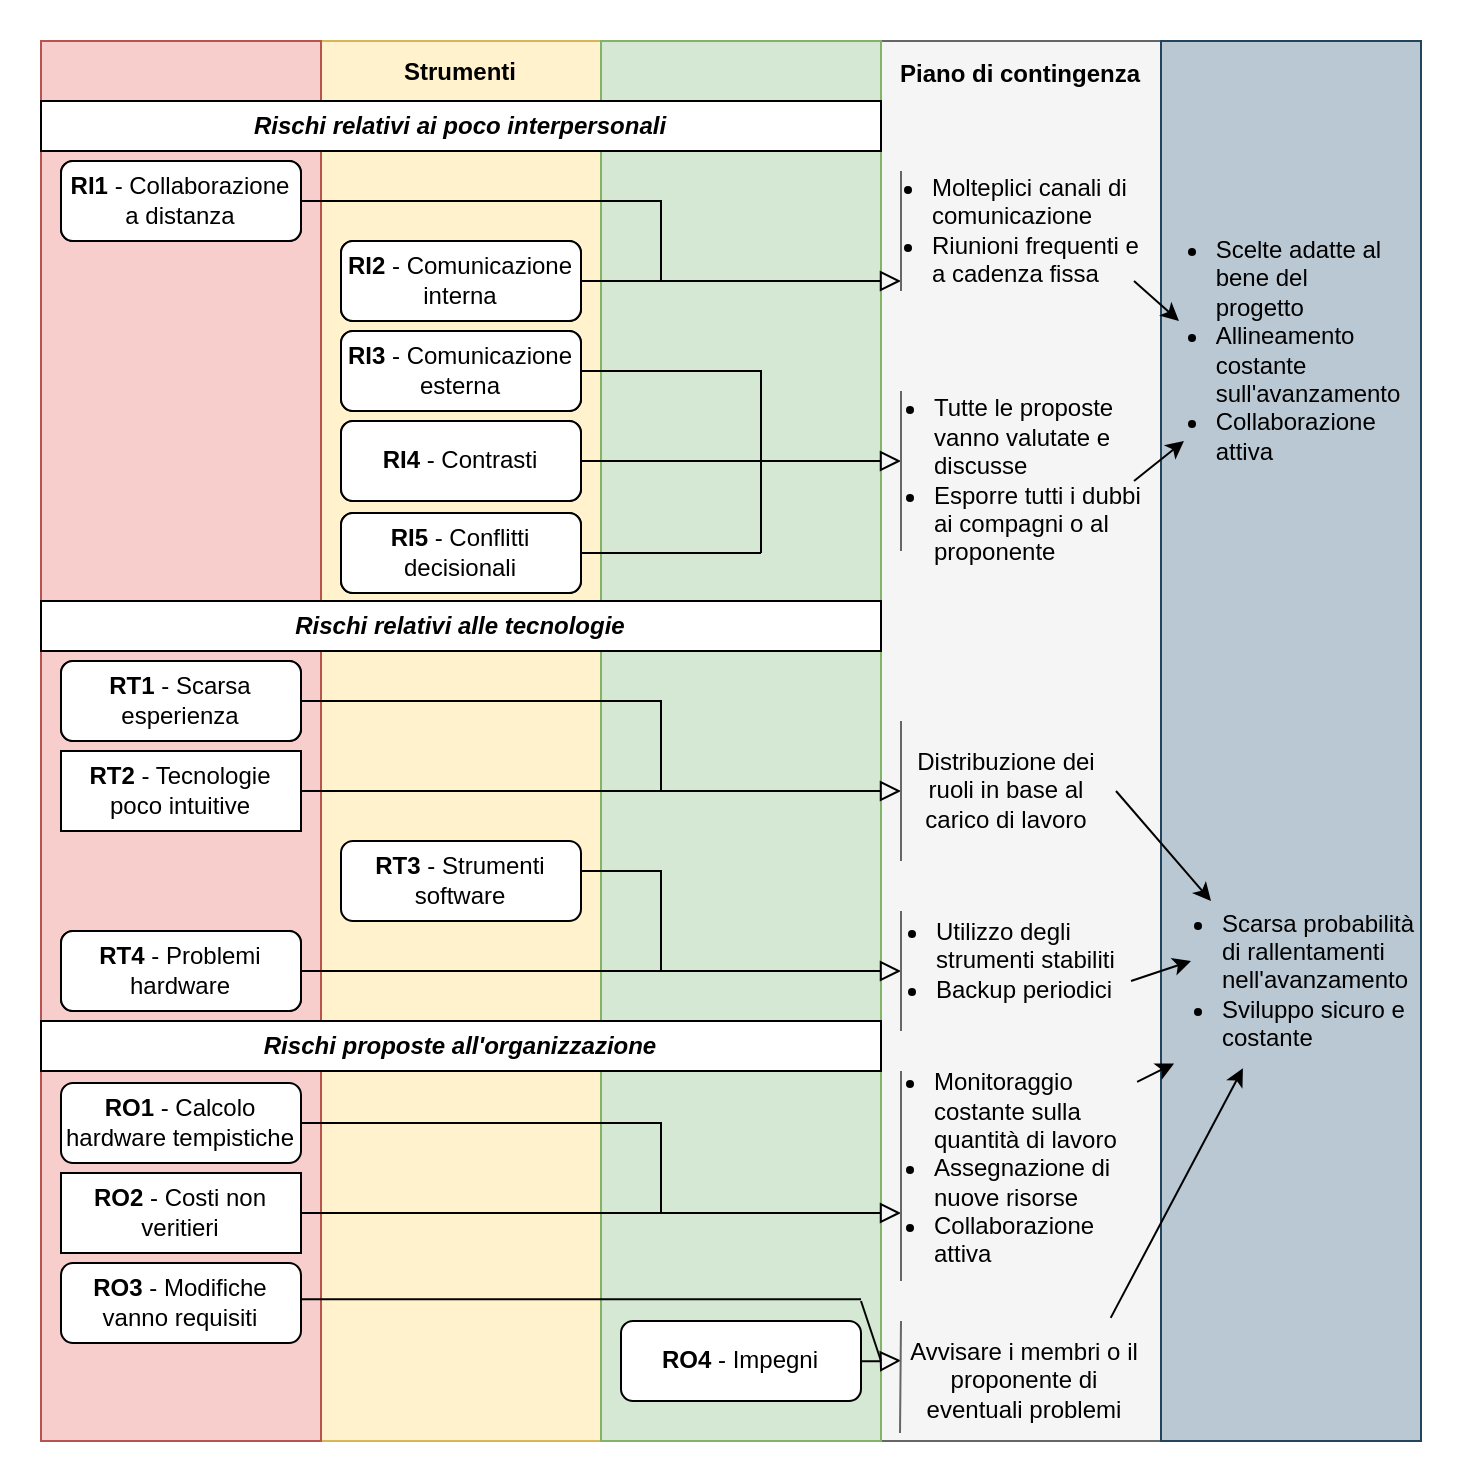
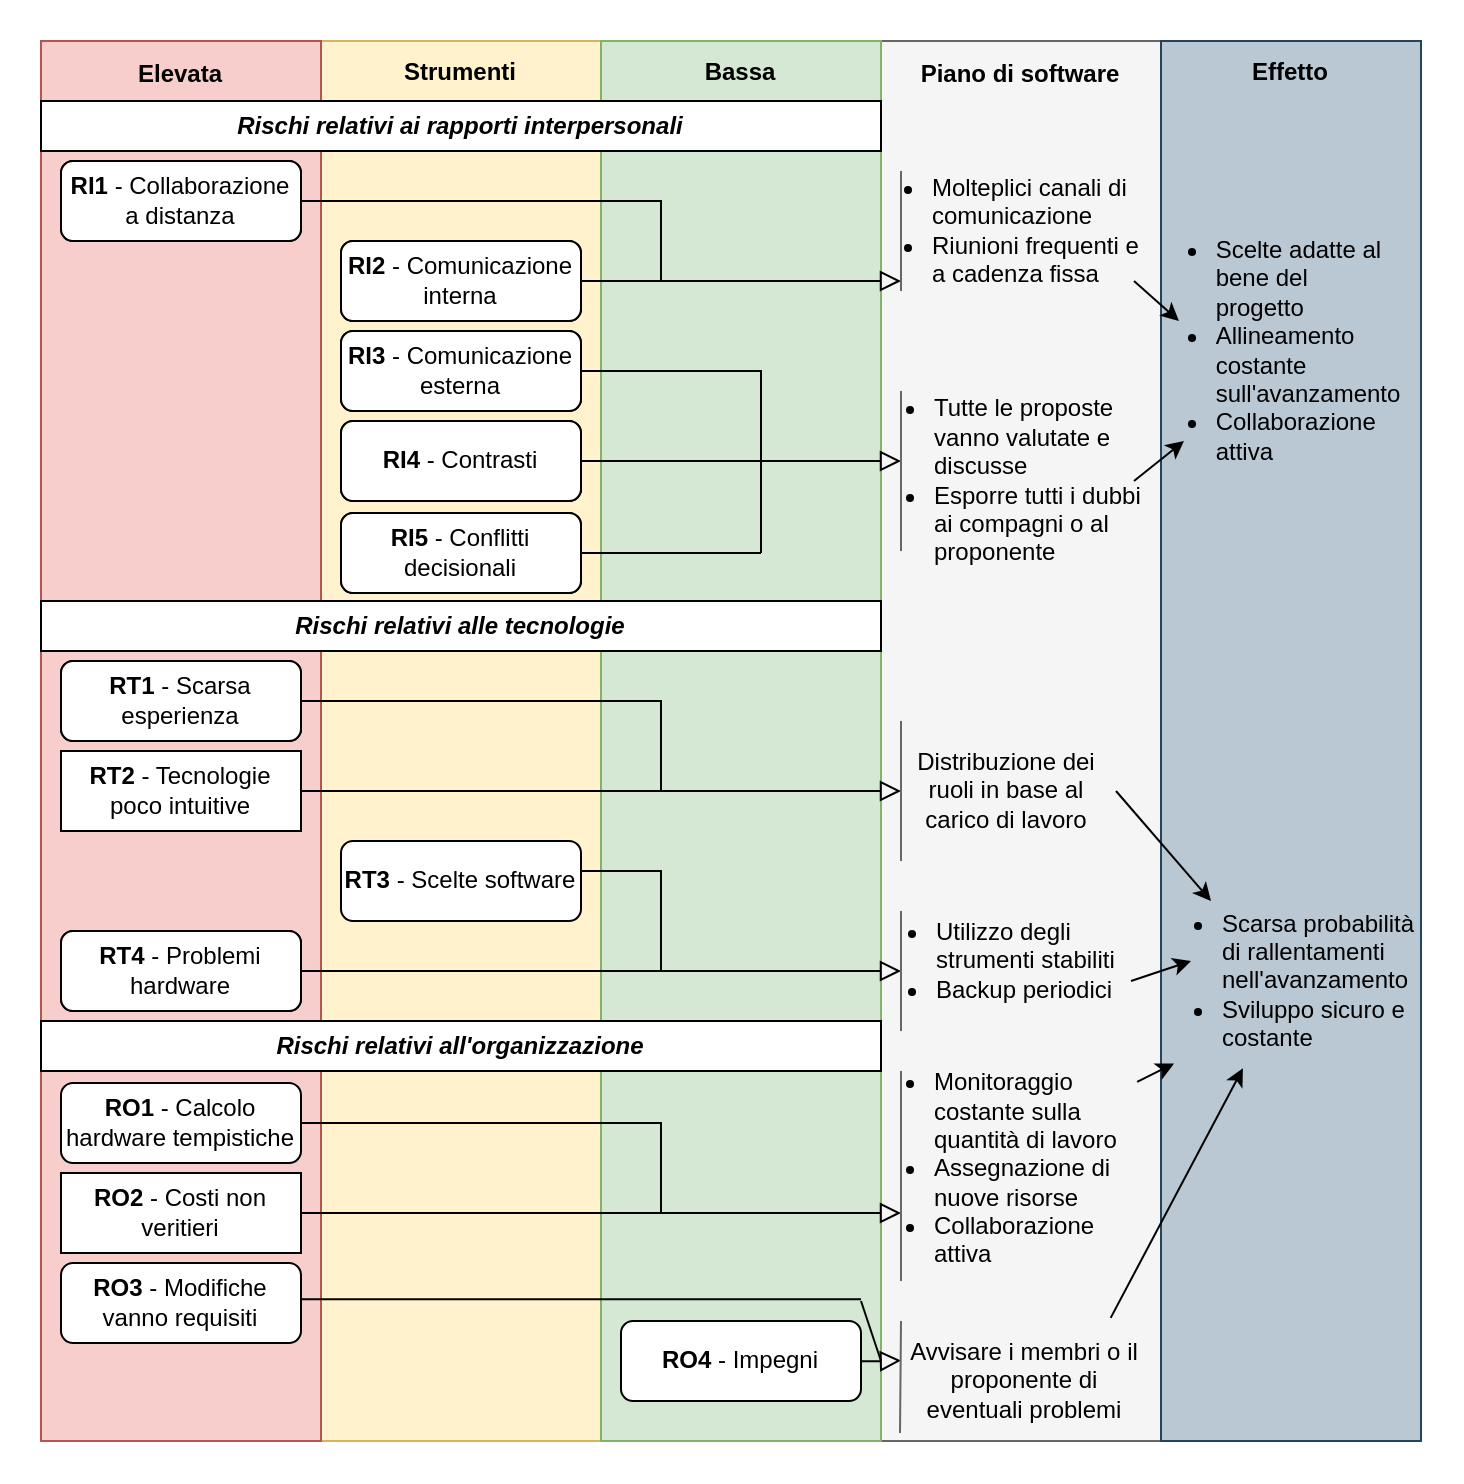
none -> (741, 73)
none -> (1291, 73)
none -> (181, 75)
(1021, 75) -> (1021, 75)
(461, 127) -> (461, 127)
(461, 881) -> (461, 881)
(461, 1047) -> (461, 1047)
